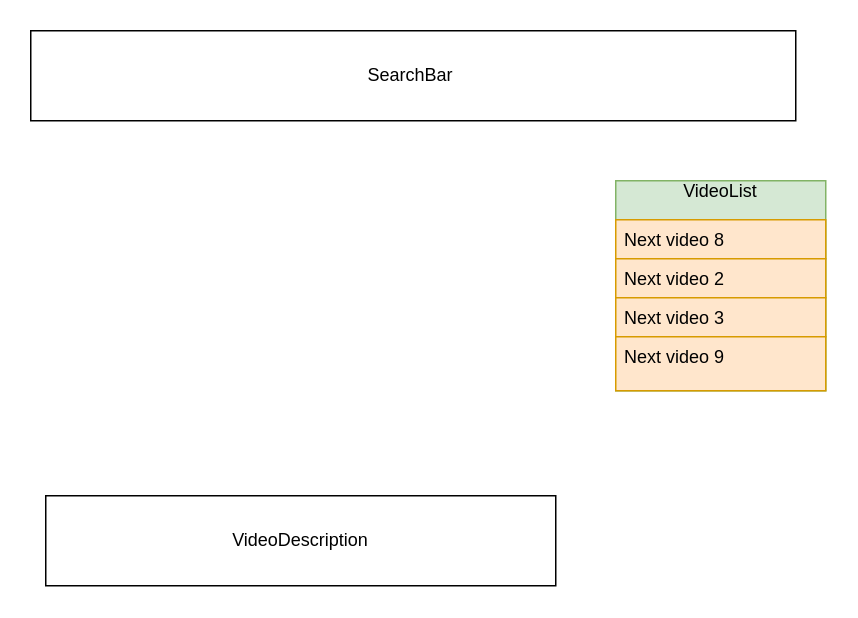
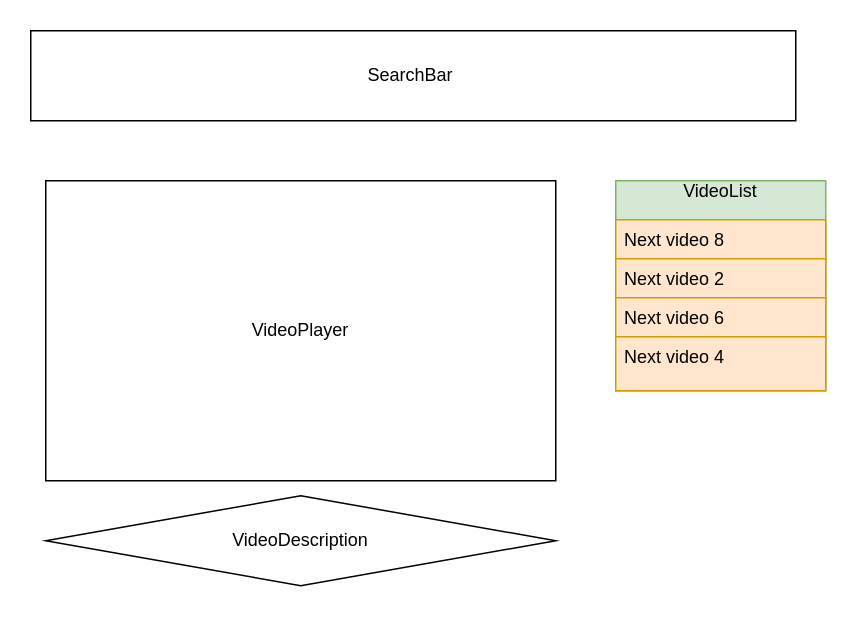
(677, 318) -> (677, 318)
none -> (301, 331)
(677, 357) -> (677, 357)
(301, 541) -> (301, 541)
